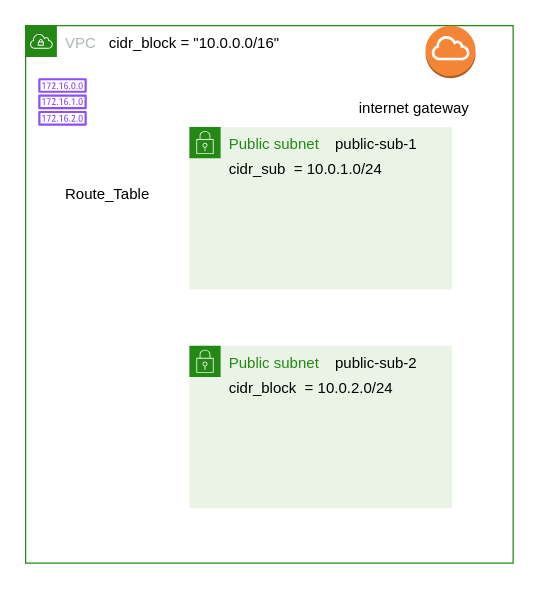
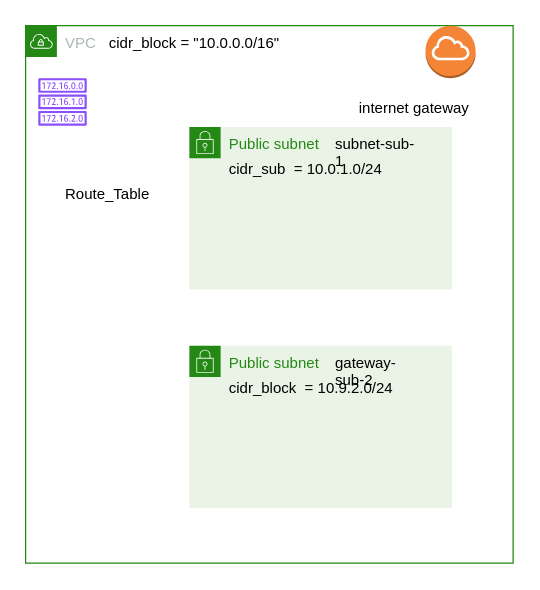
(378, 154) -> (378, 154)
(378, 372) -> (378, 372)
(316, 397) -> (316, 397)
